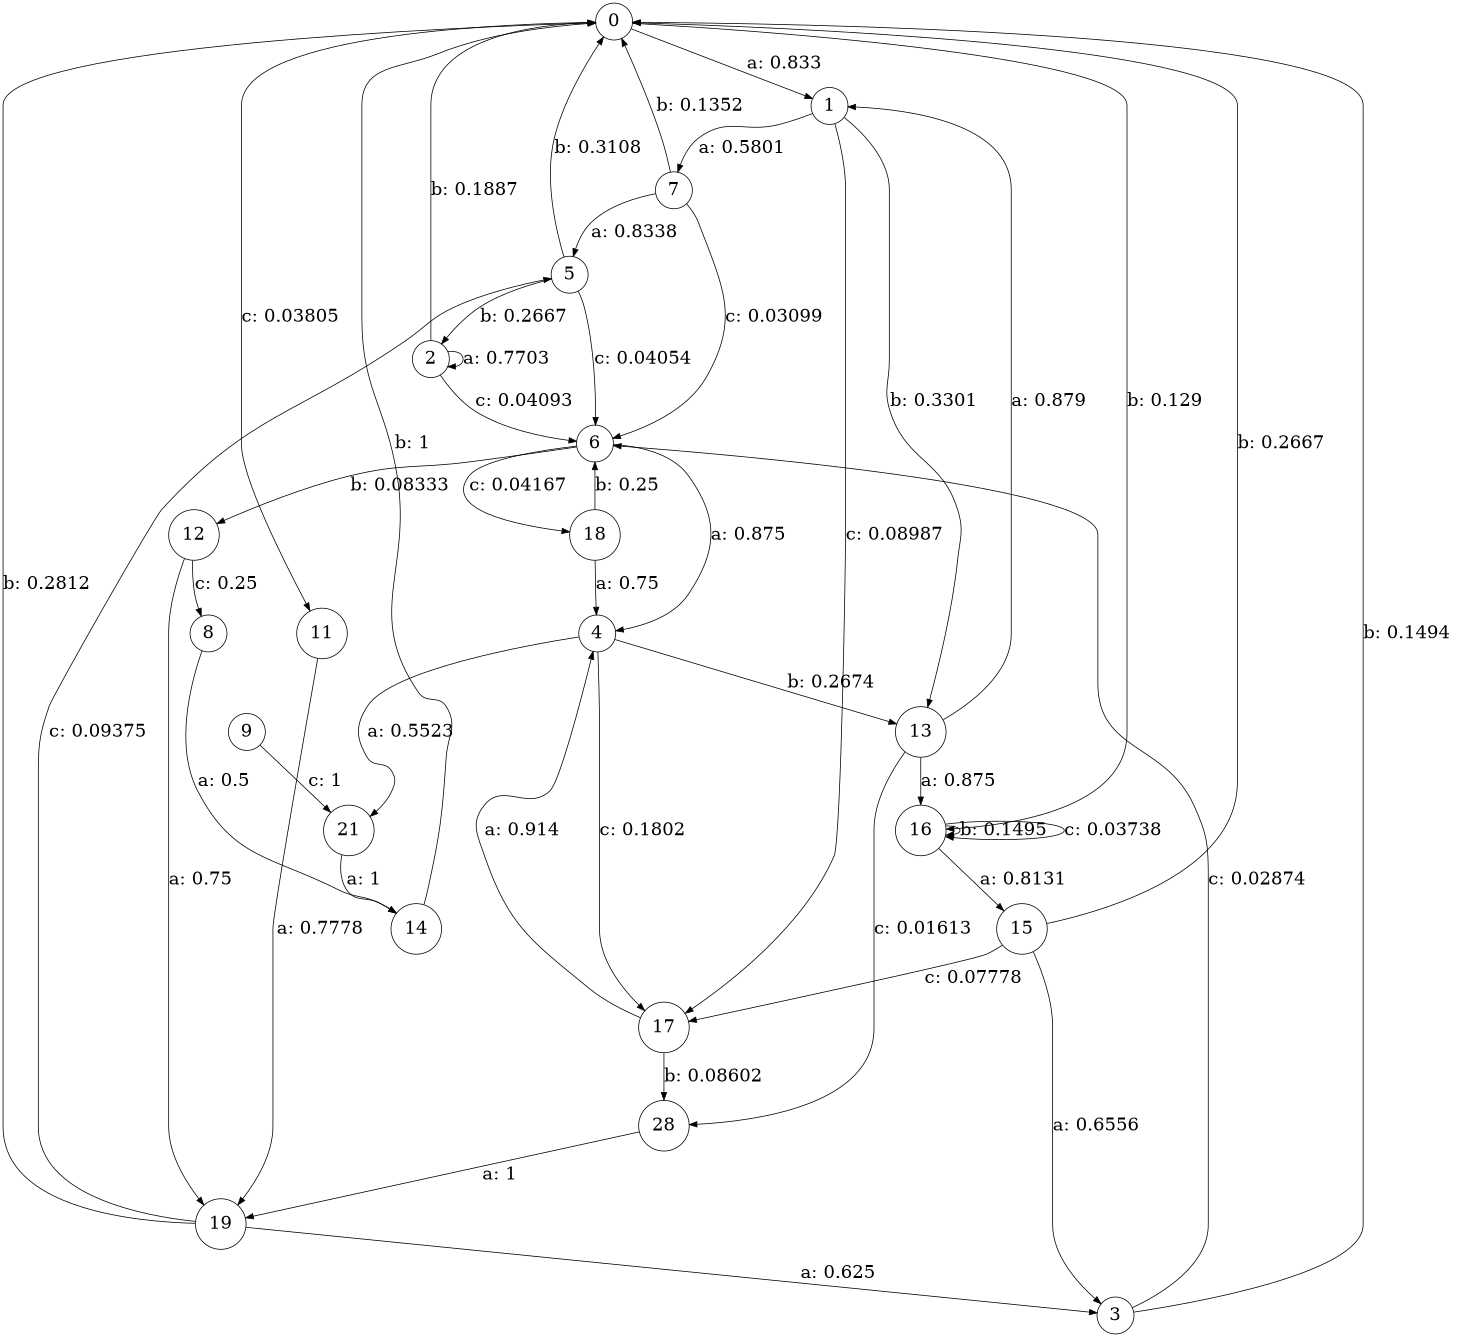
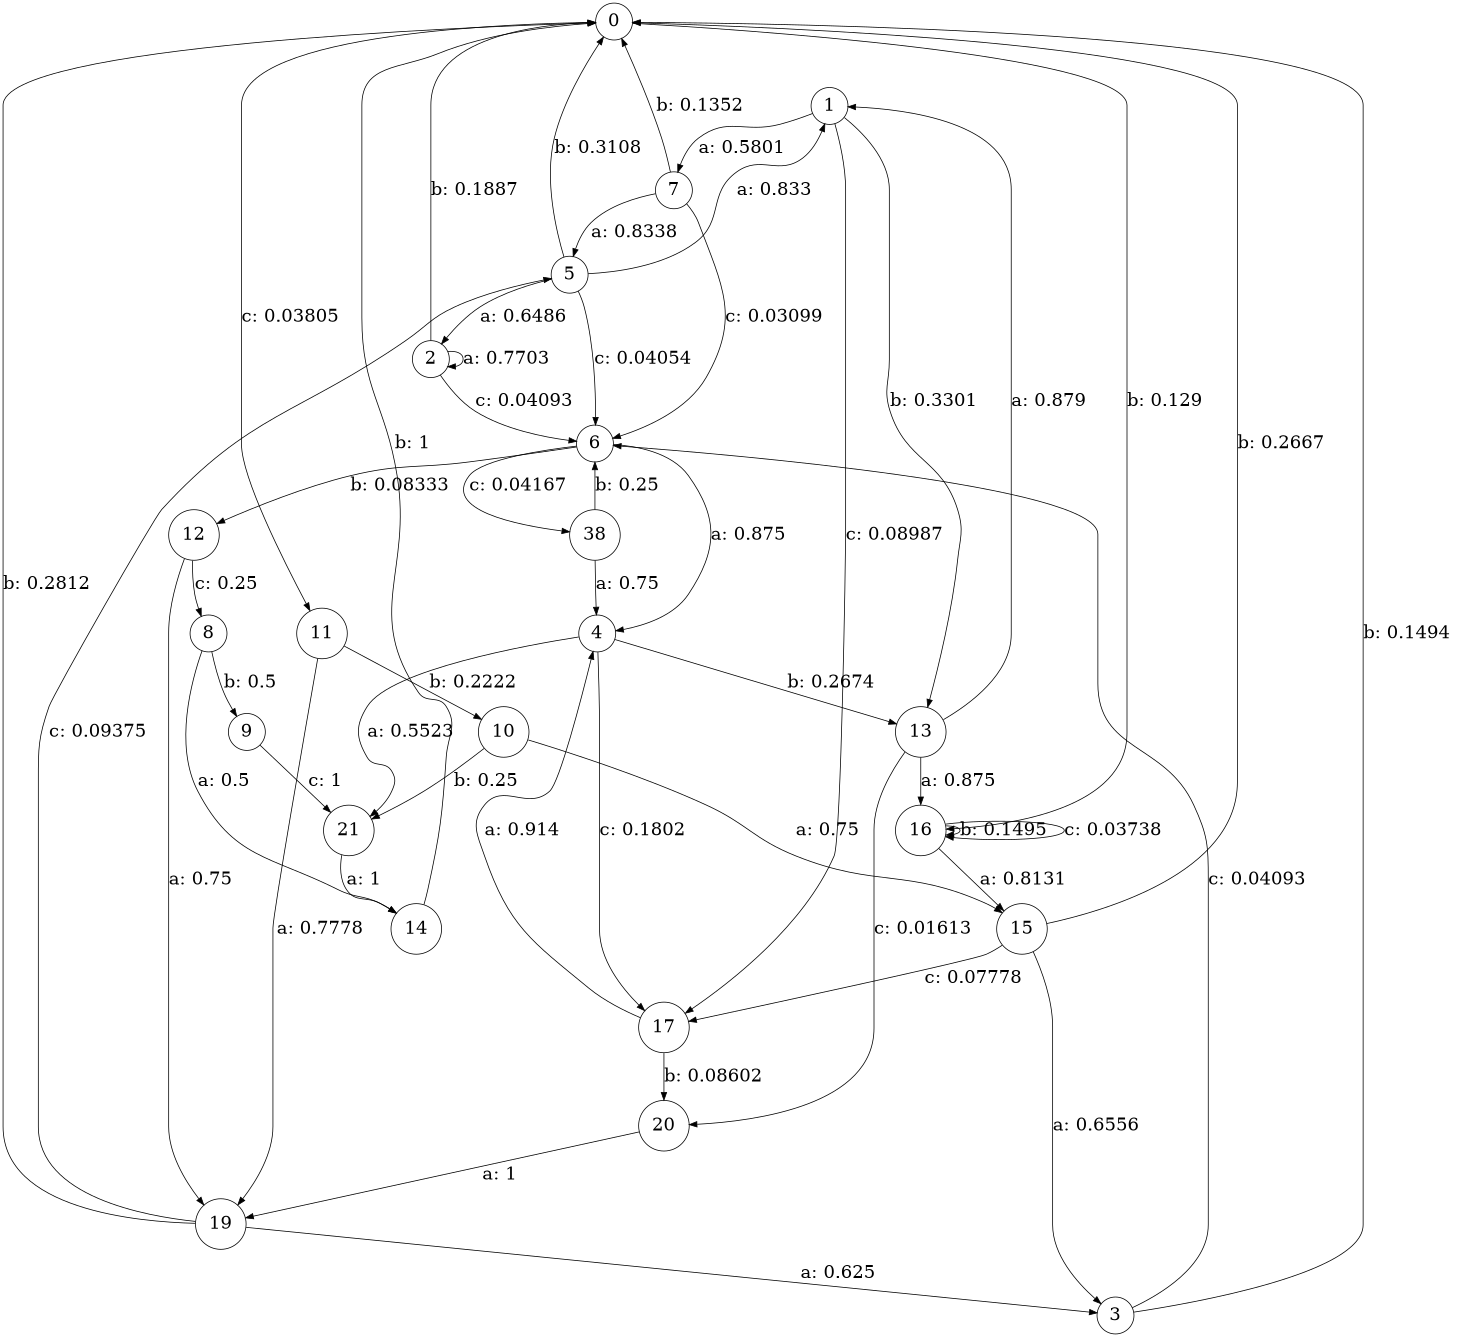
(718, 62) -> (715, 212)
(532, 317) -> (532, 317)
(595, 535) -> (595, 535)
none -> (220, 682)
none -> (504, 732)
(1263, 880) -> (1263, 880)
(664, 1126) -> (664, 1126)
